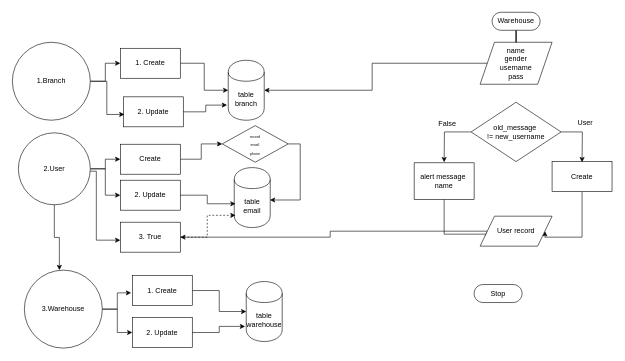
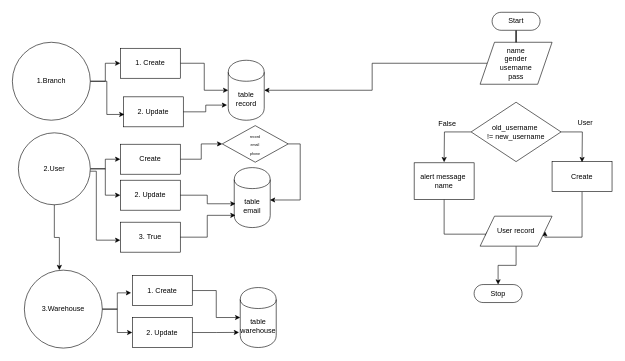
(516, 21) -> (516, 21)
(246, 99) -> (246, 99)
(516, 132) -> (516, 132)
(209, 215) -> (209, 215)
(345, 231) -> (508, 266)
(264, 312) -> (258, 318)
